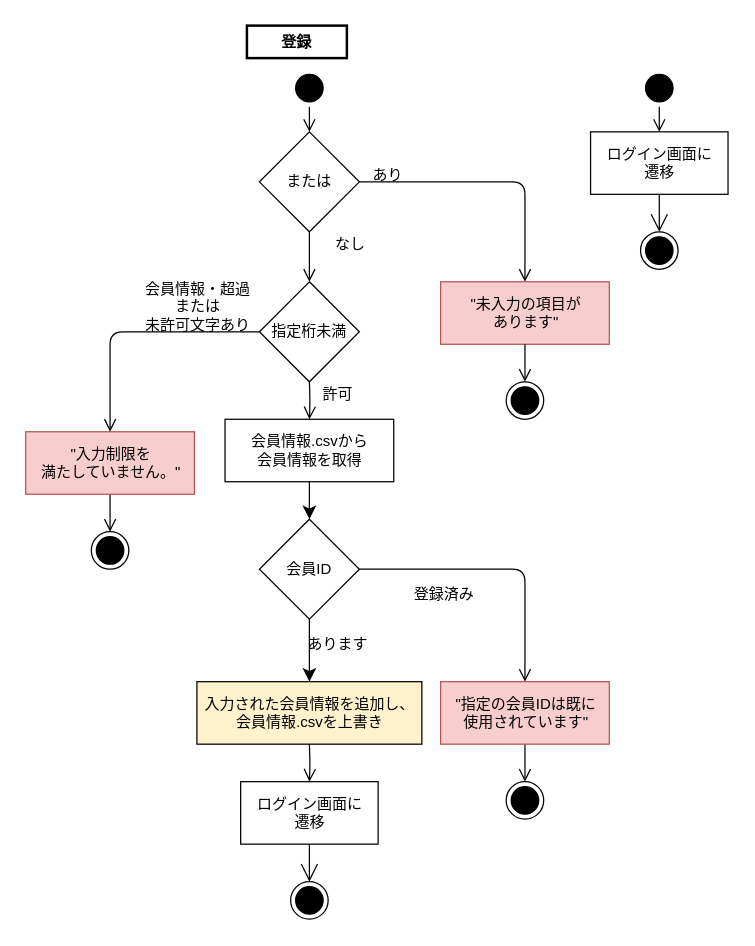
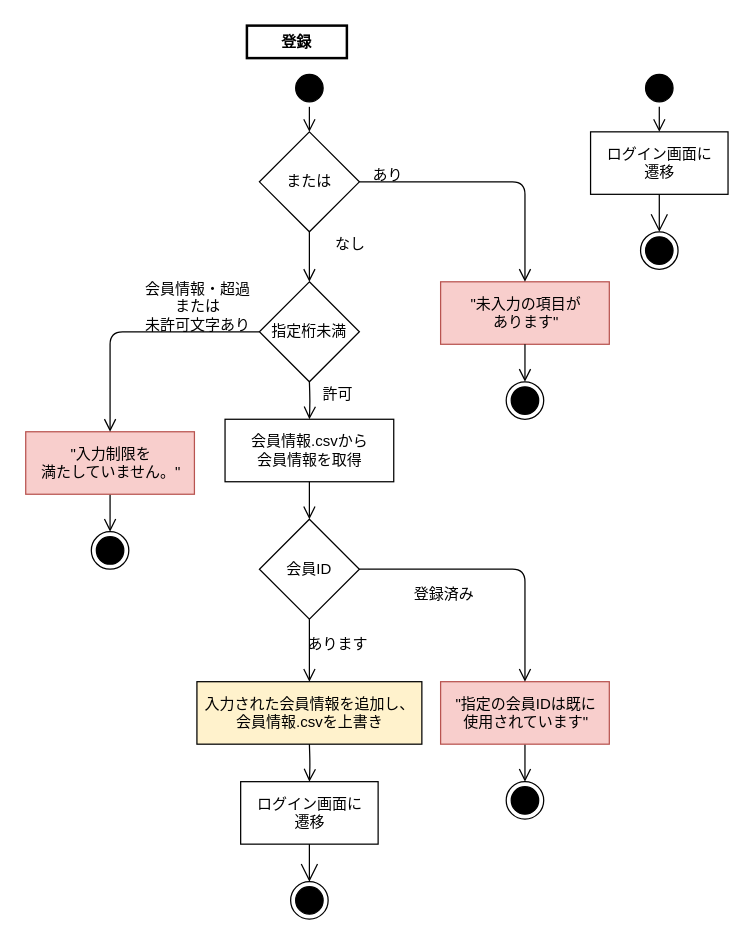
(309, 507) -> (309, 510)
(309, 670) -> (309, 673)
